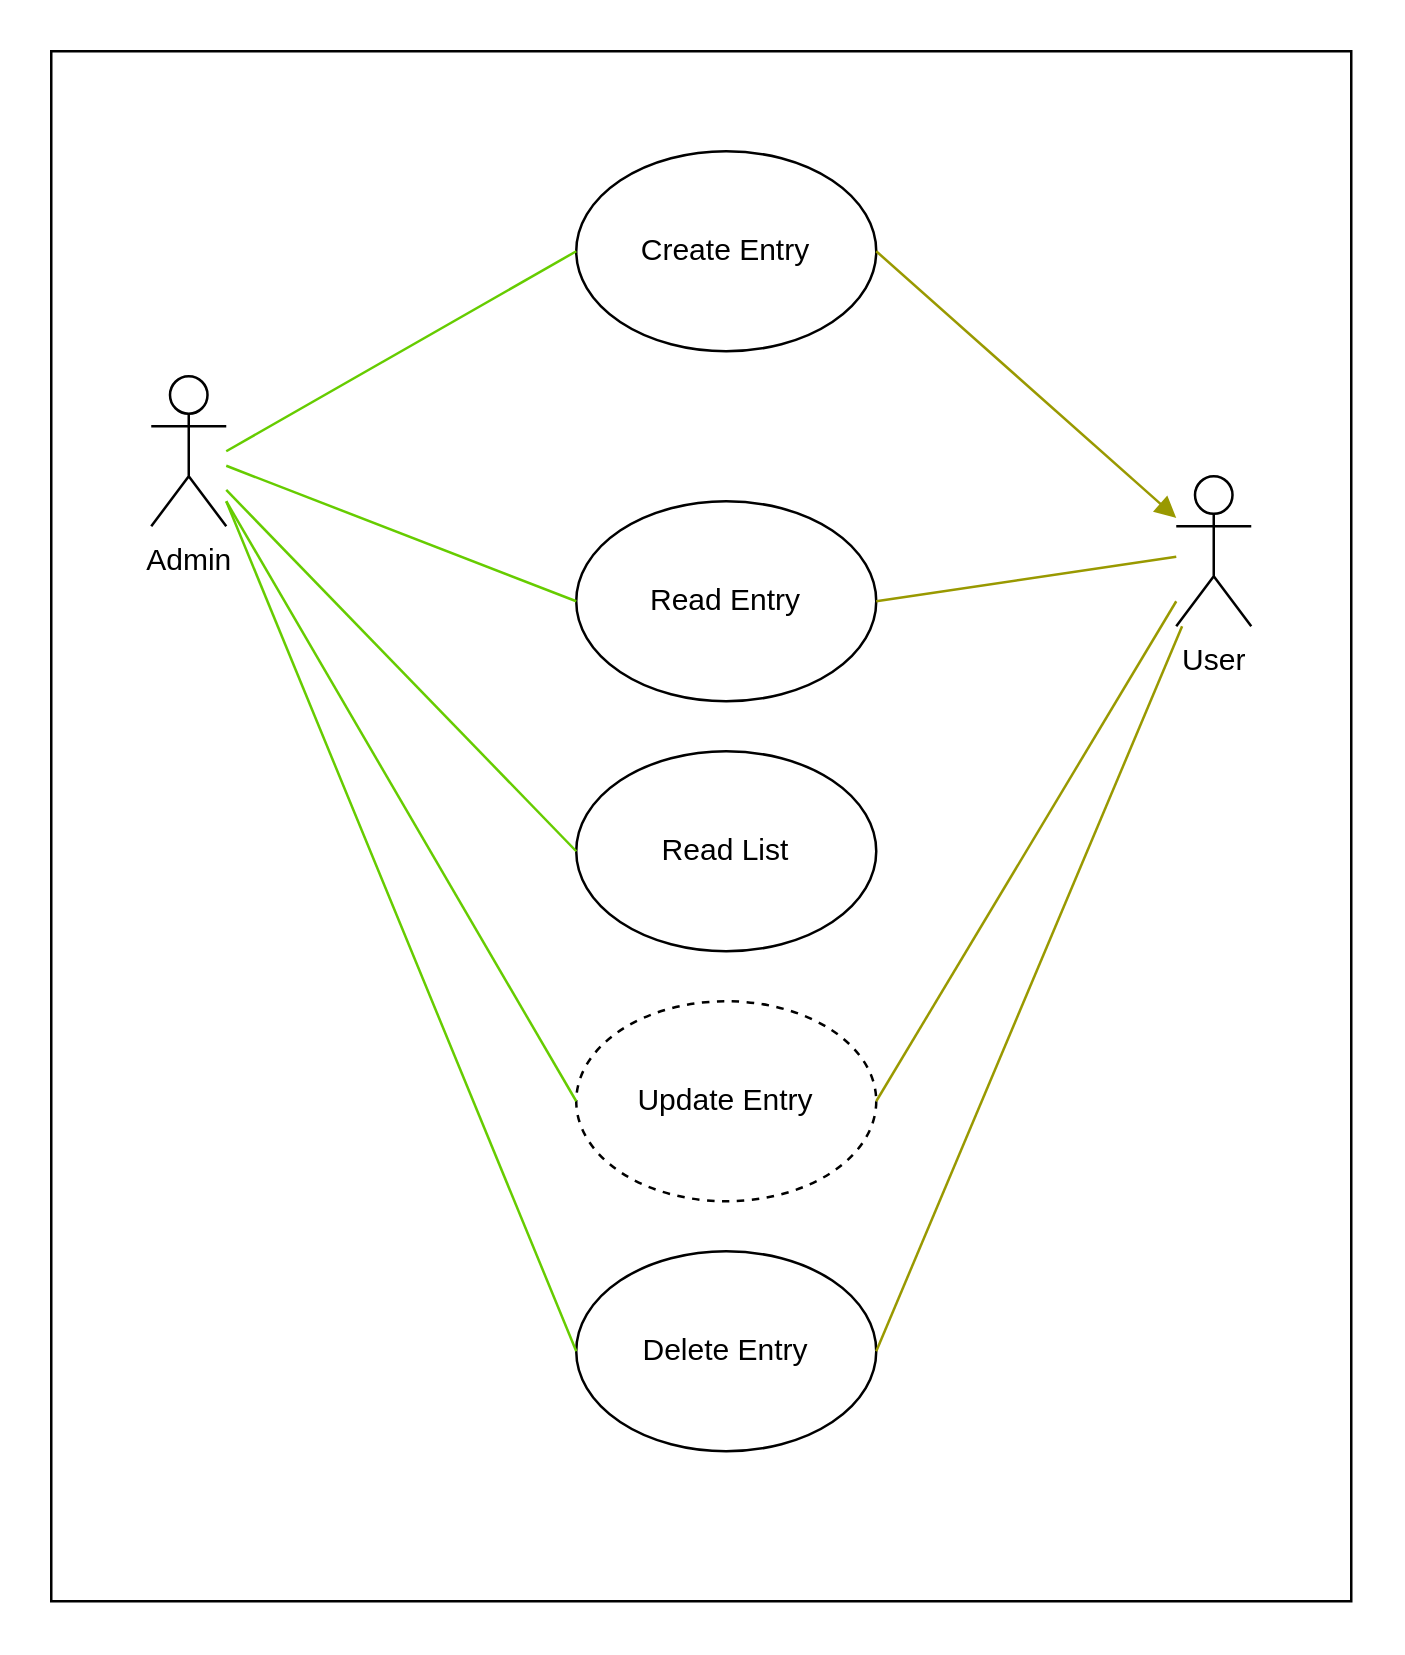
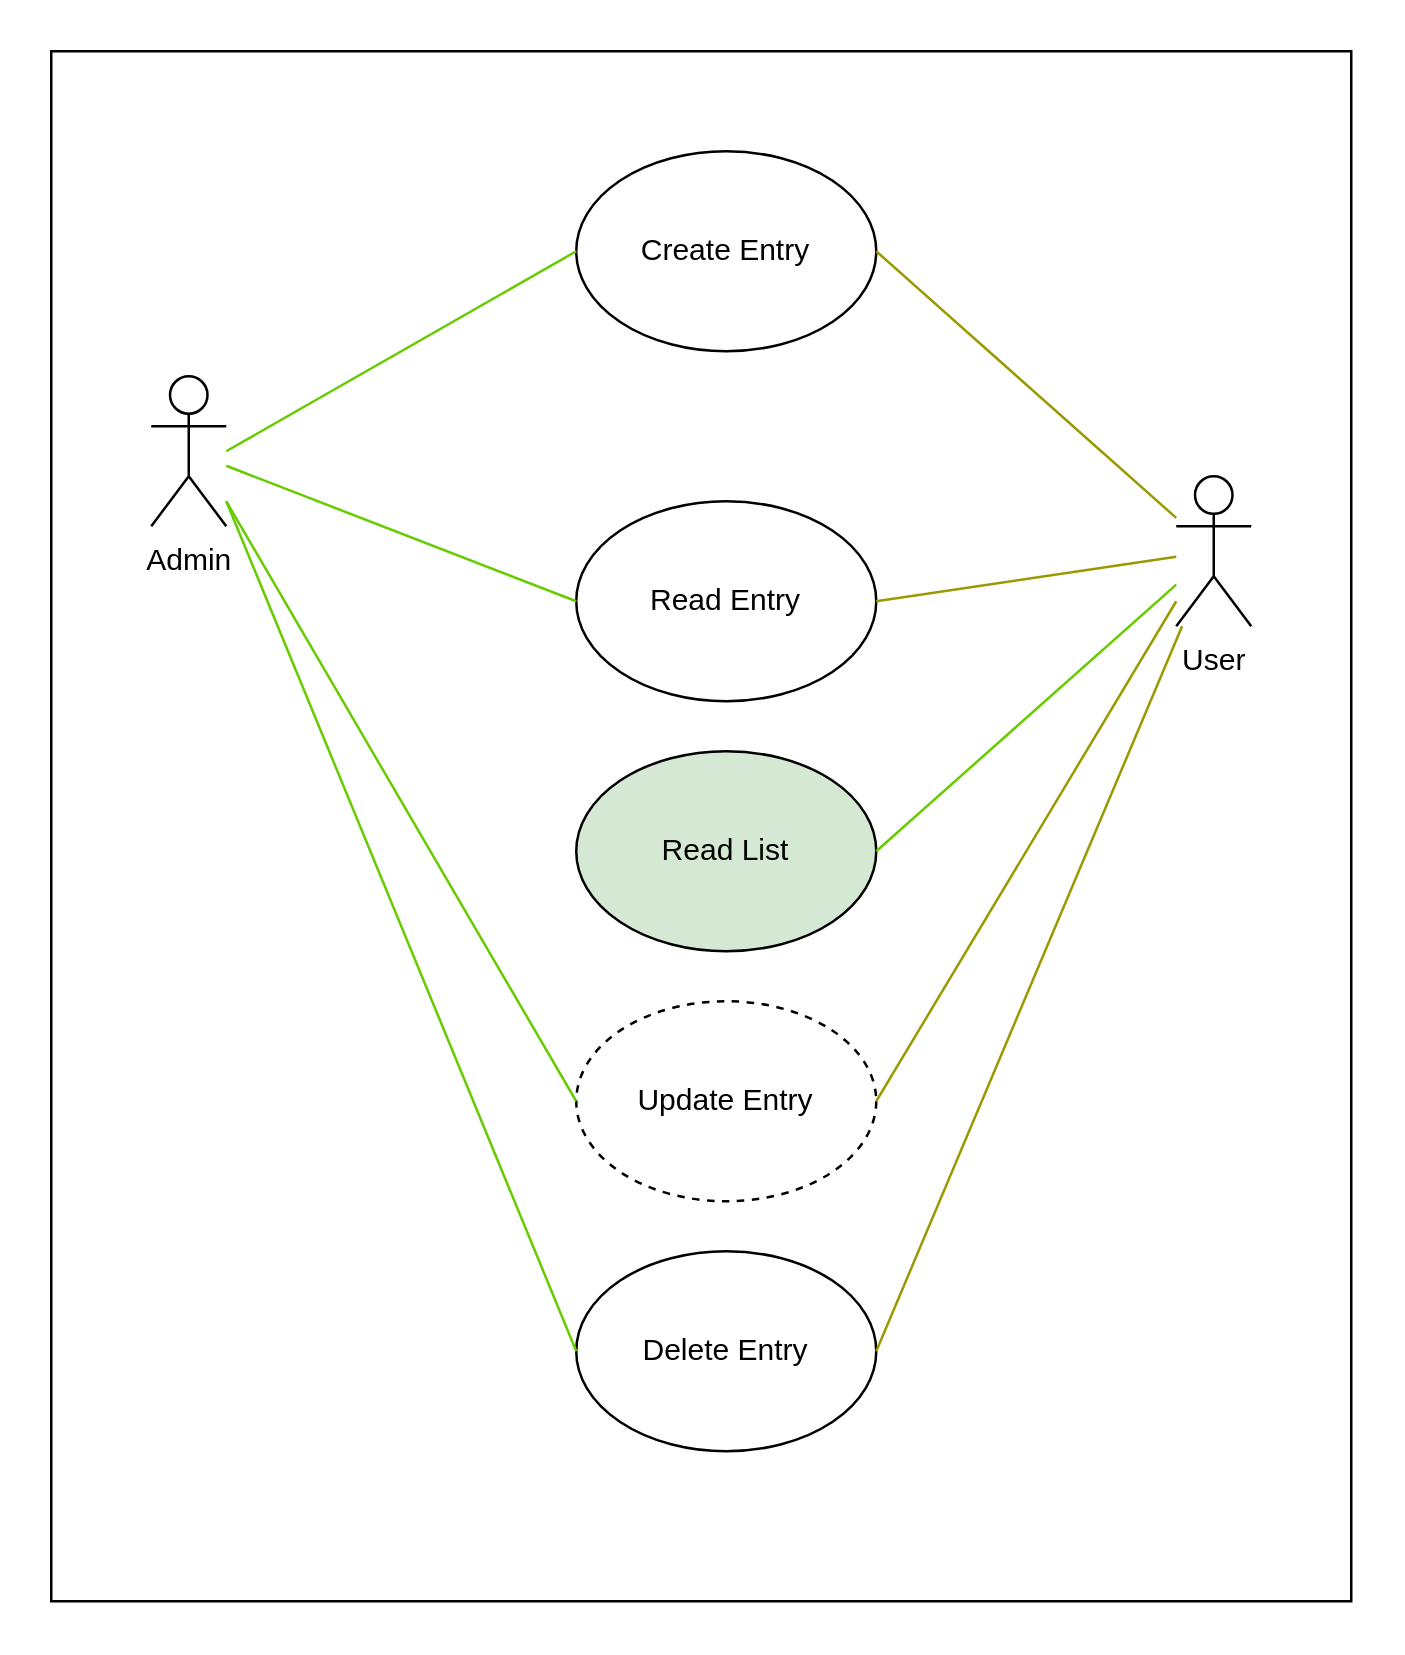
(1160, 503) -> (1167, 510)
(401, 670) -> none
none -> (1026, 718)
(726, 851) -> (726, 851)
